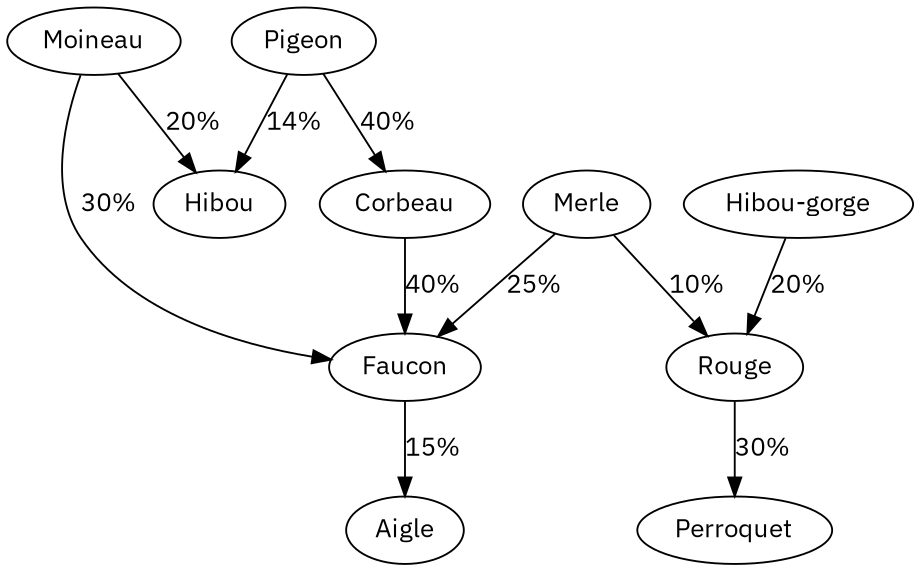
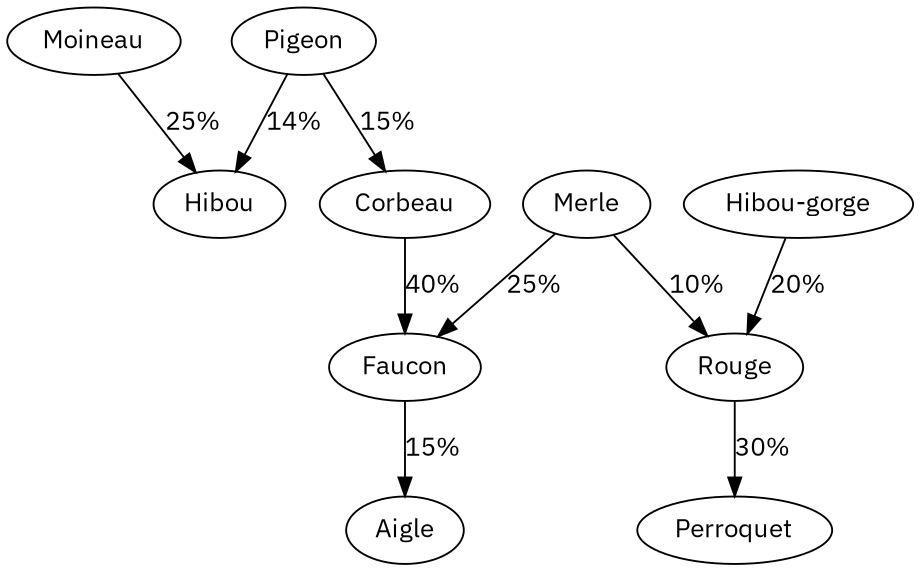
(193, 123) -> (193, 123)
(388, 123) -> (388, 123)
(114, 274) -> none
